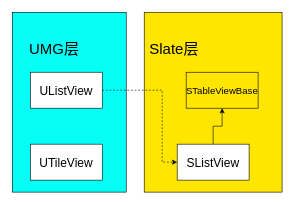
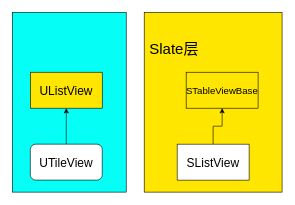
(54, 48) -> none
(66, 90) -> (66, 90)
none -> (66, 113)
(66, 162) -> (66, 162)
(171, 162) -> none
